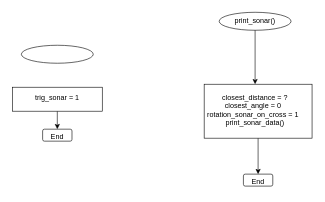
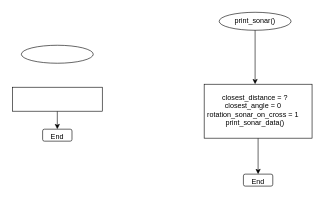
(57, 98) -> none
